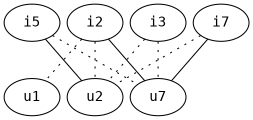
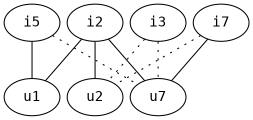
(95, 53) -> (95, 53)
(59, 55) -> (32, 60)
(68, 55) -> (64, 60)
